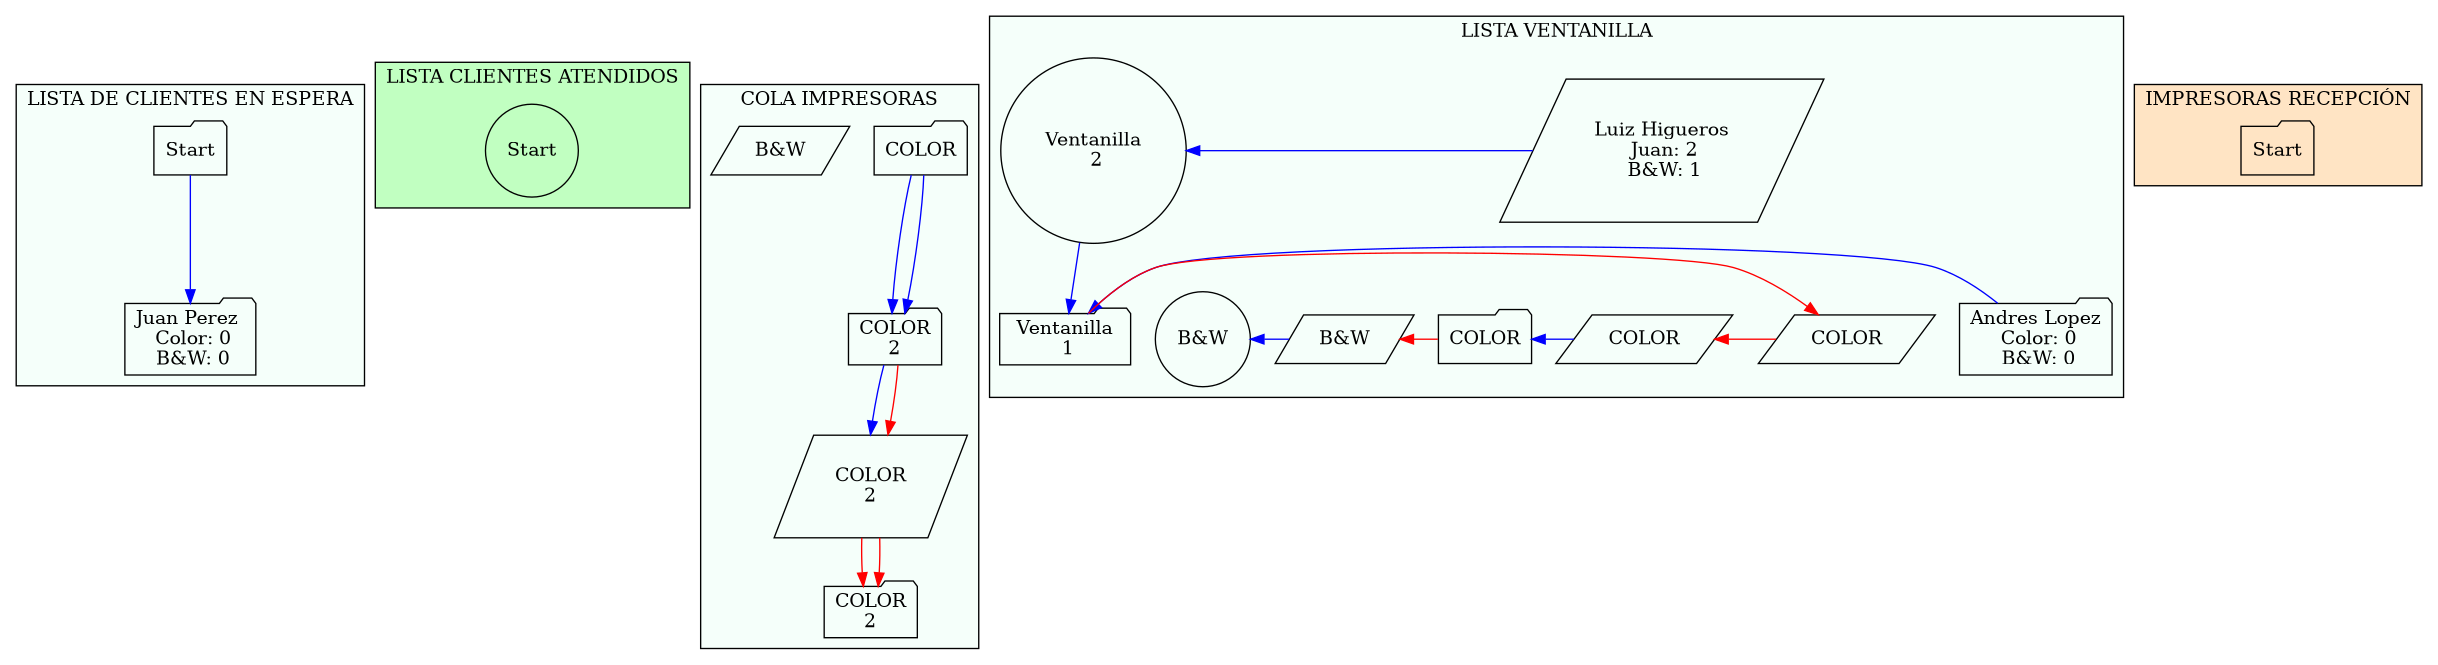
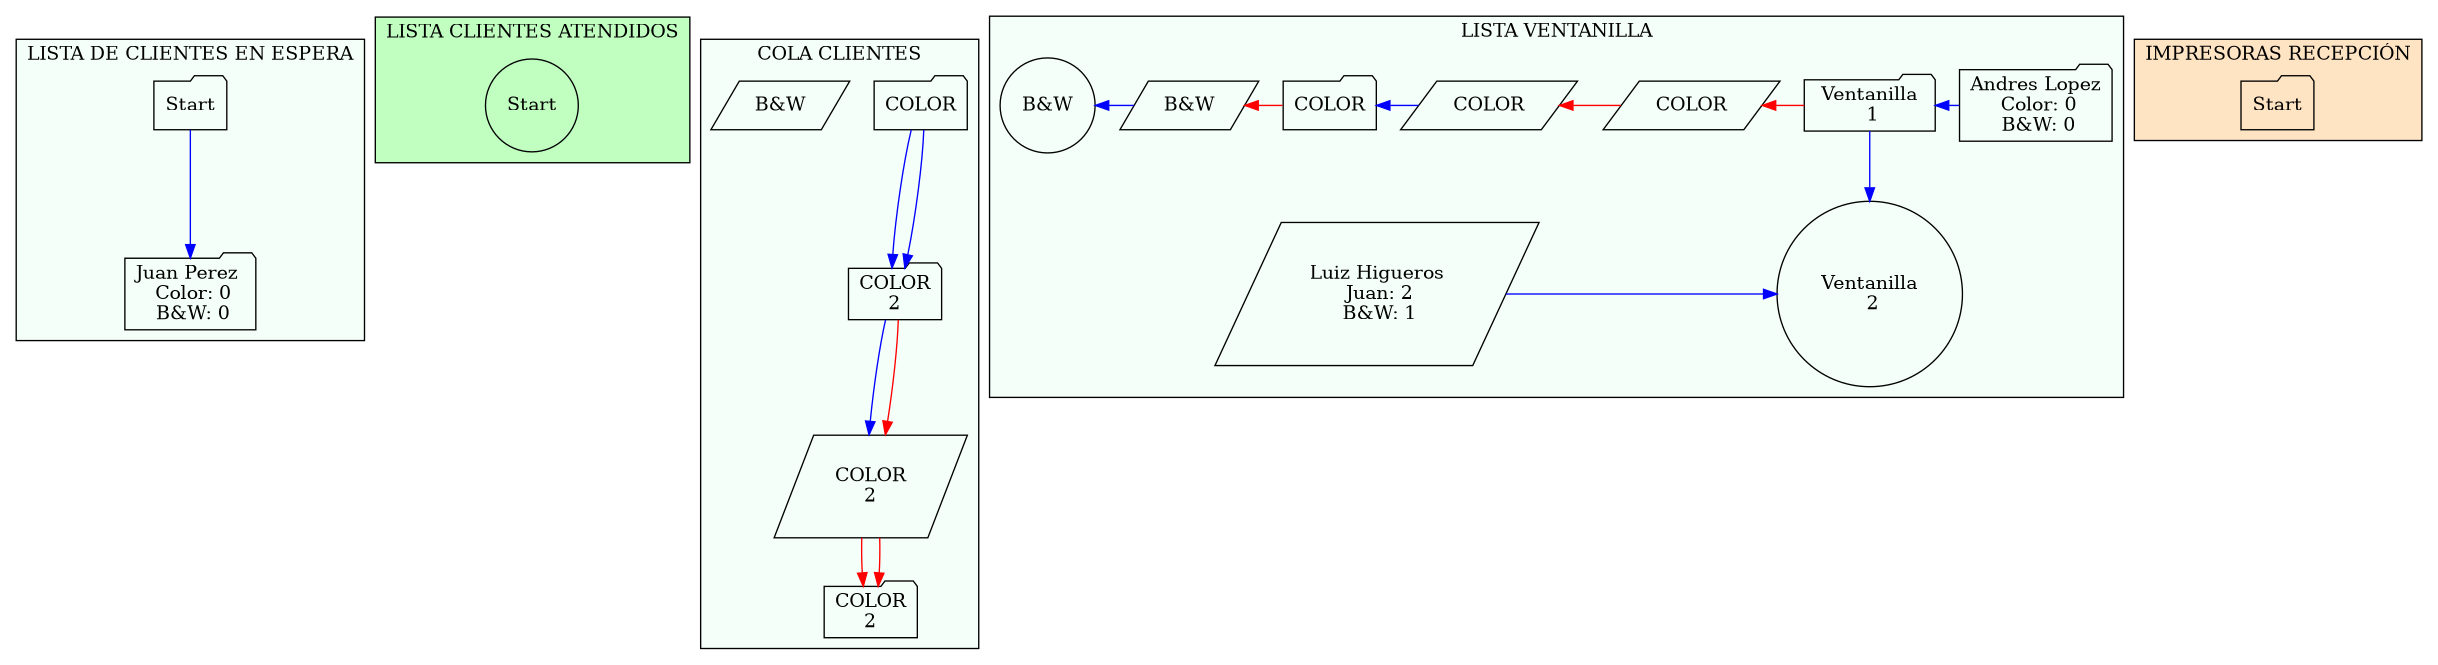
(840, 100) -> (840, 55)
(1075, 271) -> (1870, 159)
